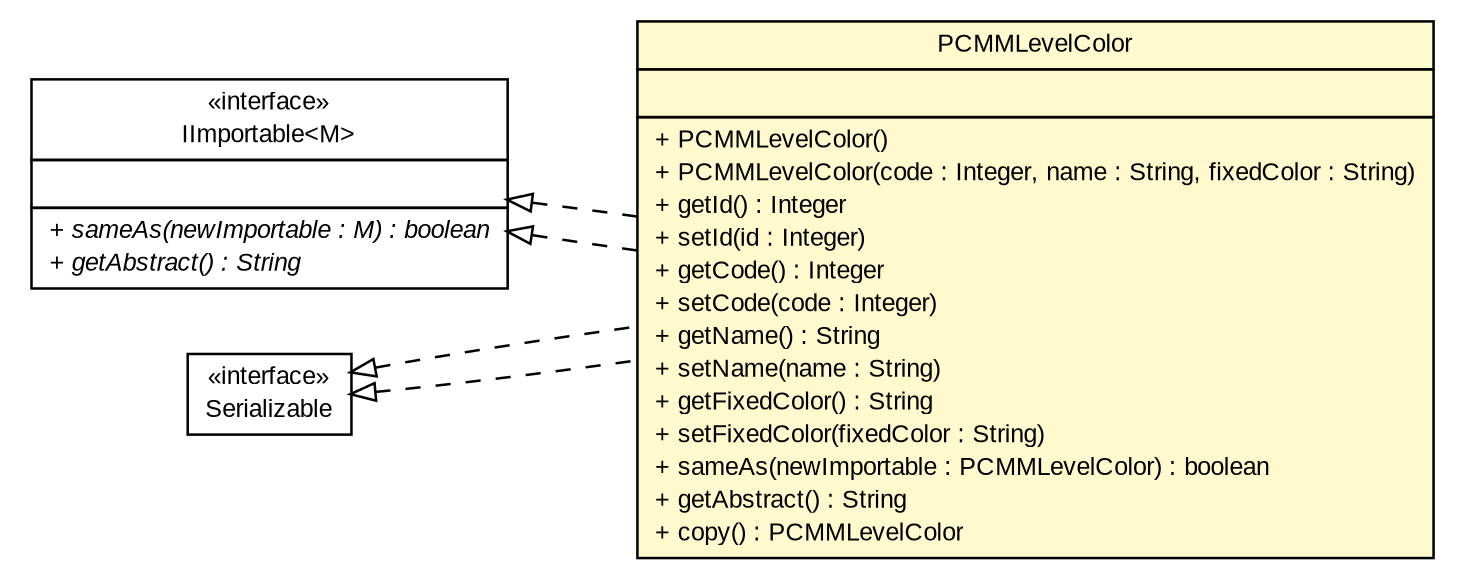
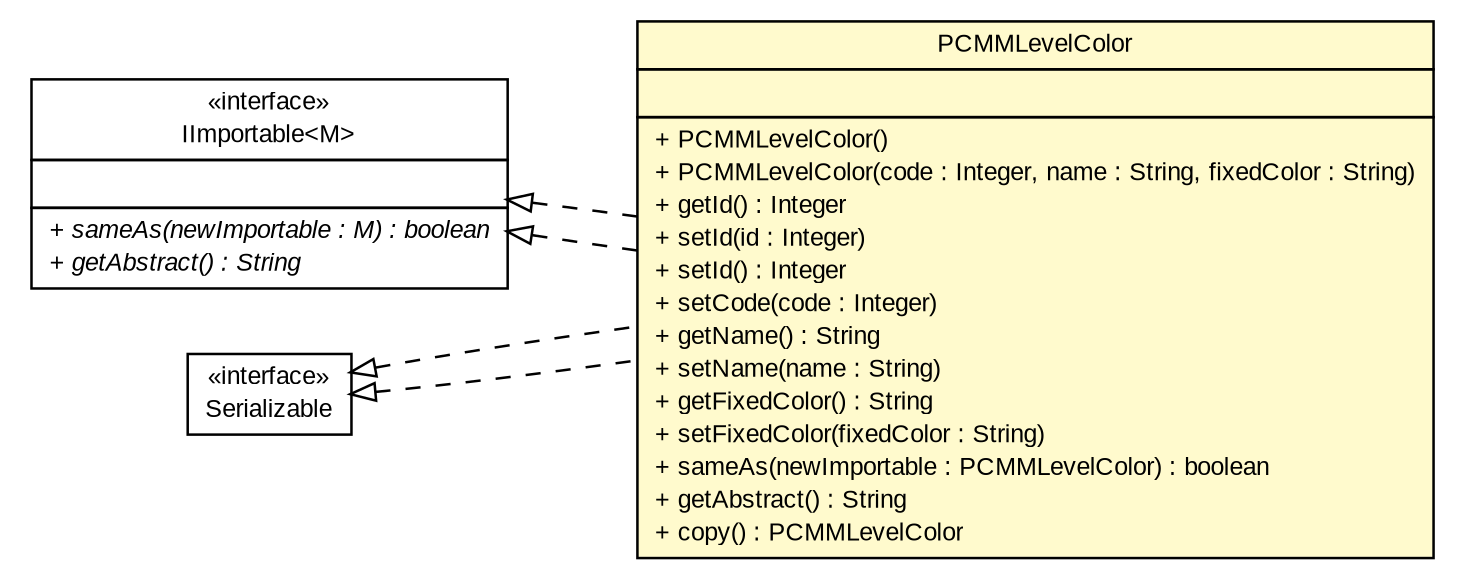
(770, 271) -> (751, 271)
